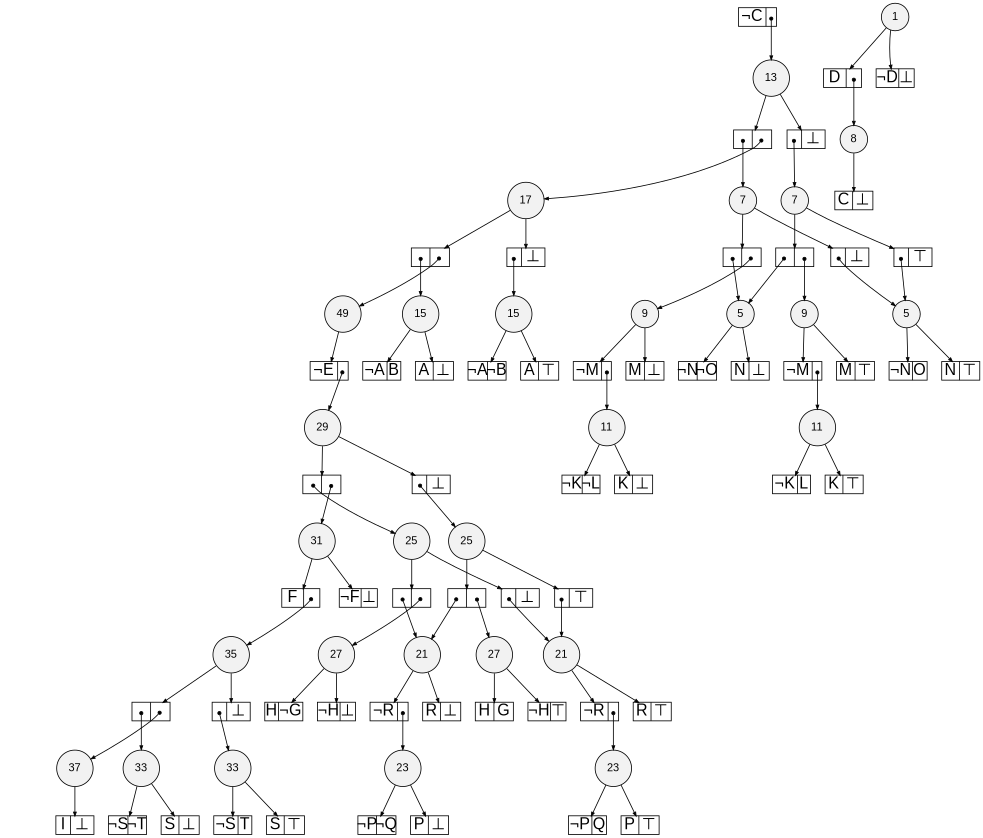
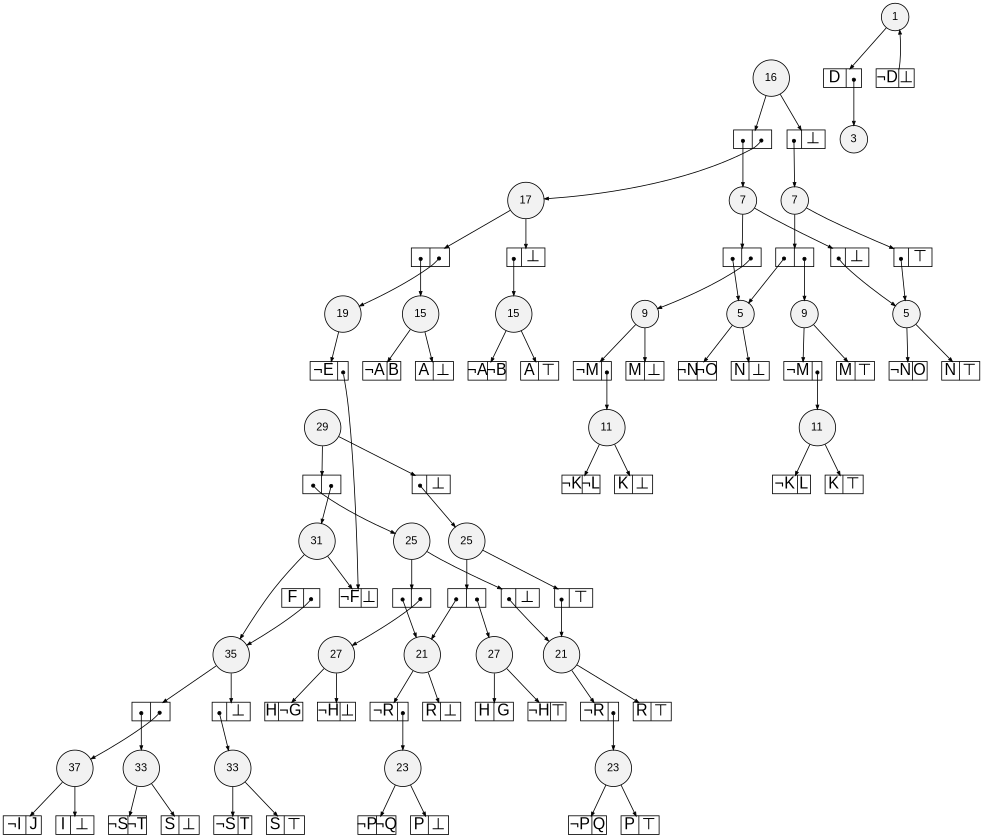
(757, 17) -> none
(890, 48) -> (901, 52)
(771, 78) -> (771, 78)
(854, 139) -> (854, 139)
(854, 200) -> none
(343, 314) -> (343, 314)
(336, 390) -> (354, 479)
(308, 572) -> (271, 593)
none -> (22, 825)
